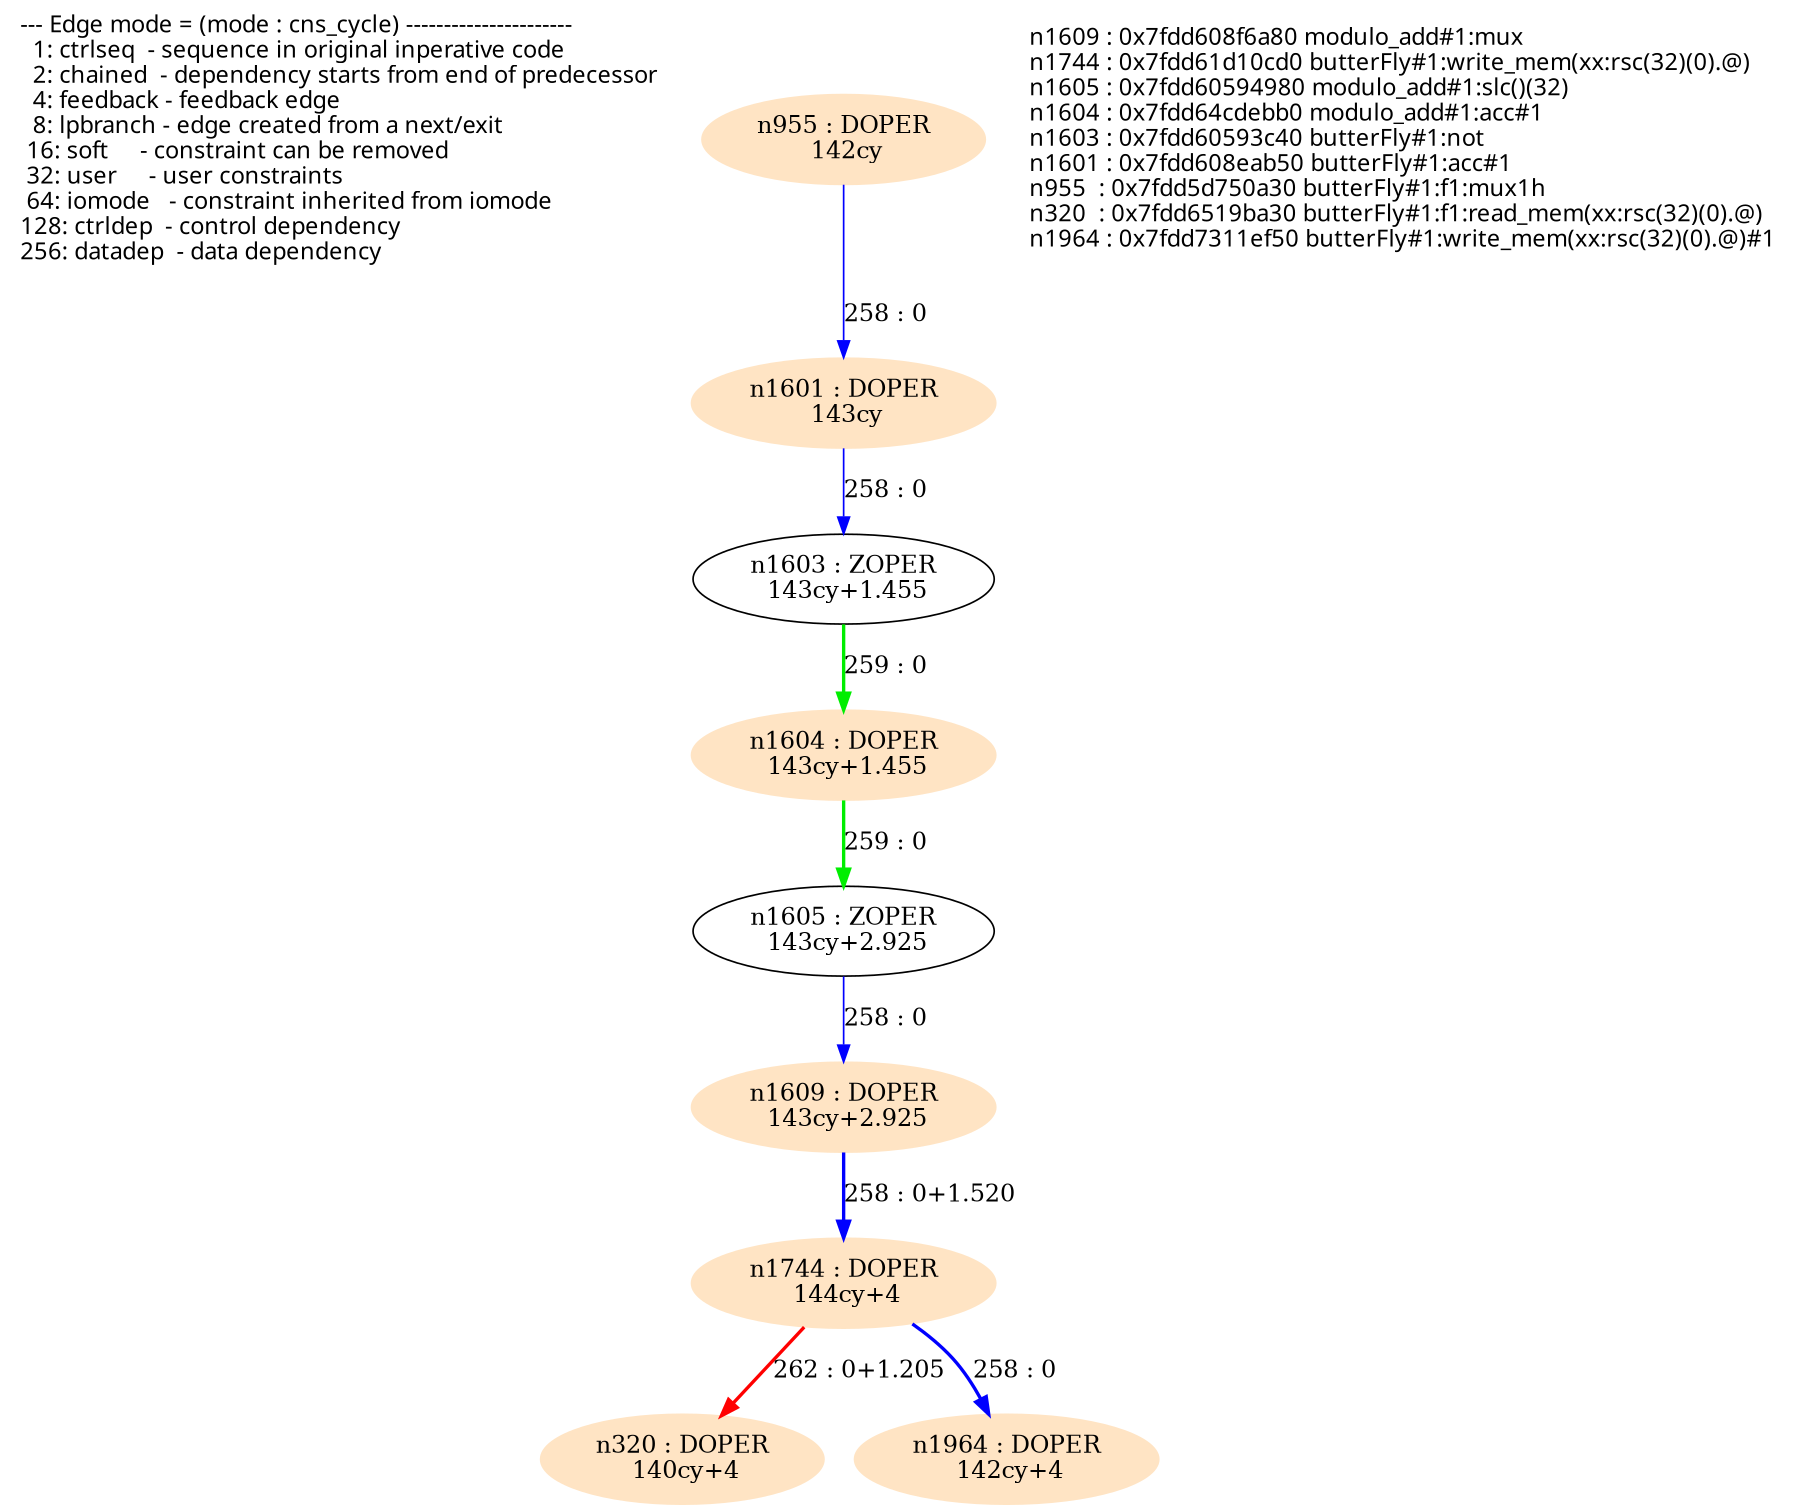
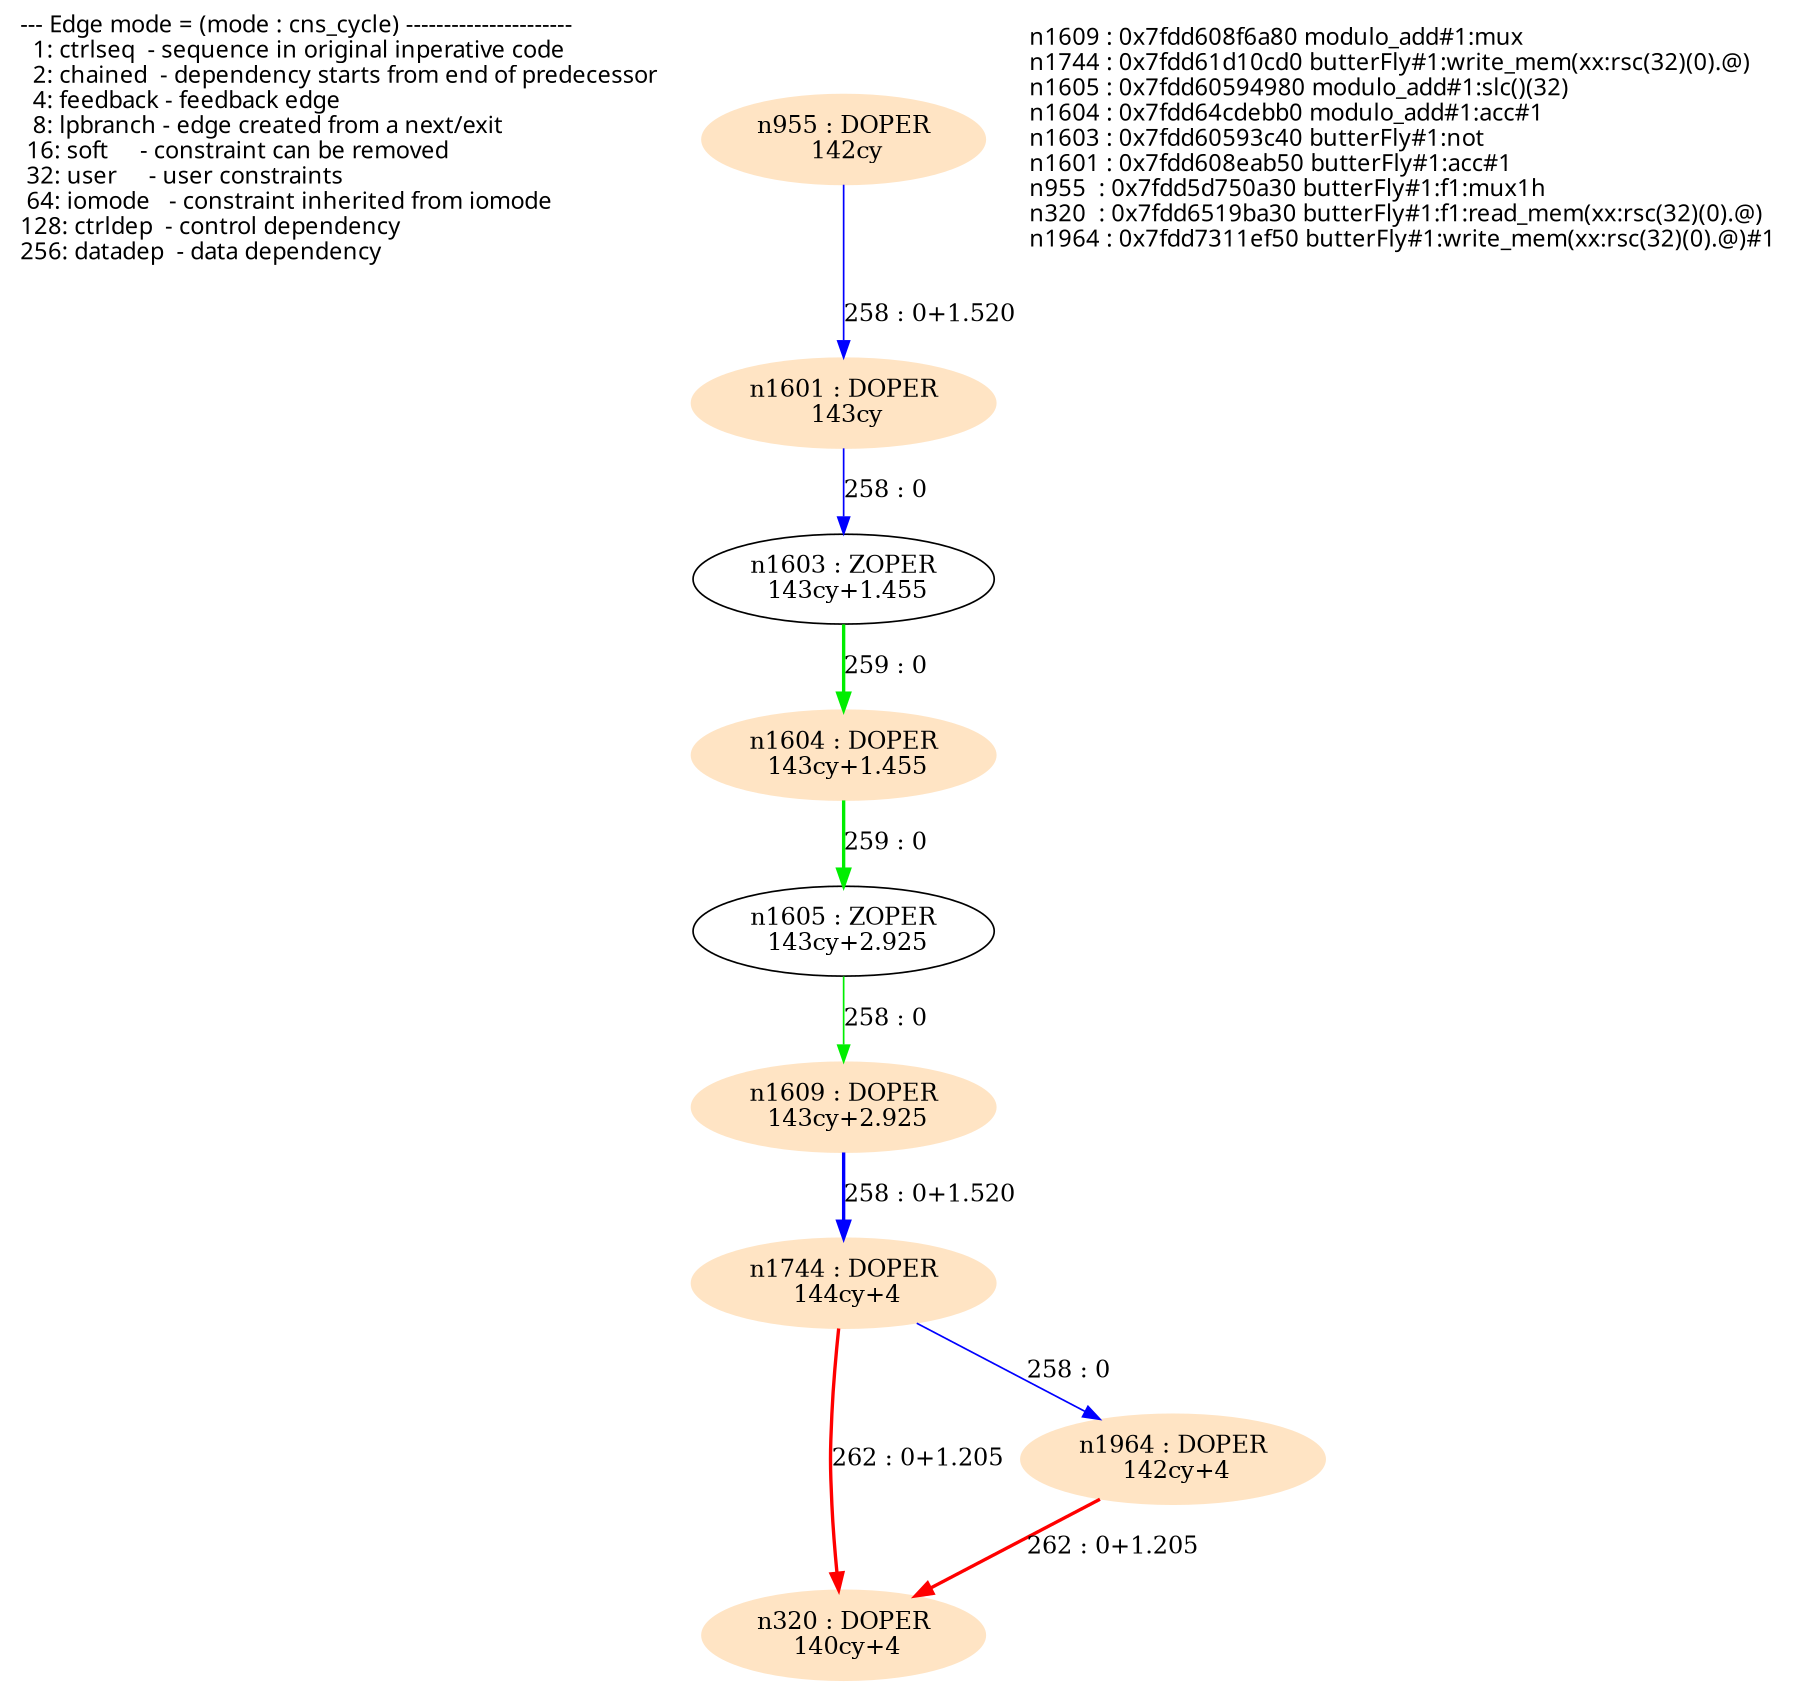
(886, 315) -> (930, 315)
(844, 1011) -> (844, 1011)
(951, 1357) -> (1001, 1367)
none -> (1015, 1544)
